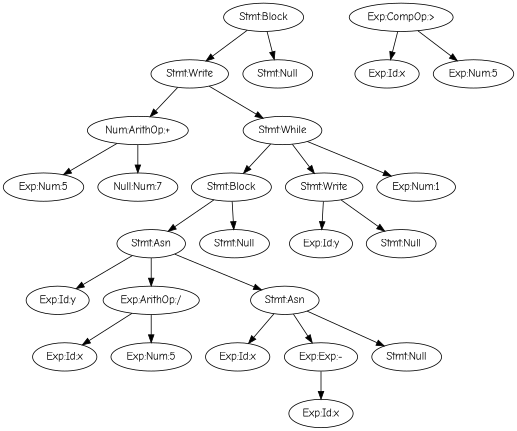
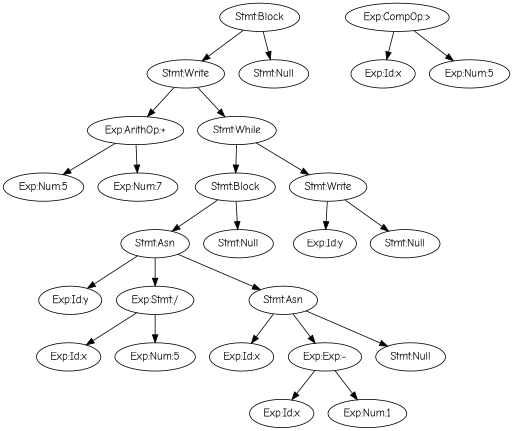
(138, 130) -> (135, 130)
(346, 157) -> (344, 382)
(138, 187) -> (138, 187)
(151, 300) -> (155, 300)
